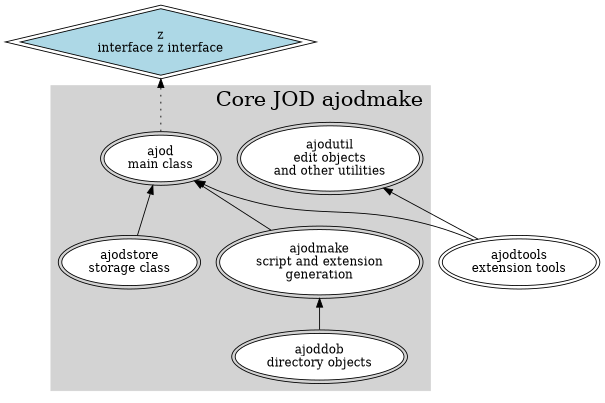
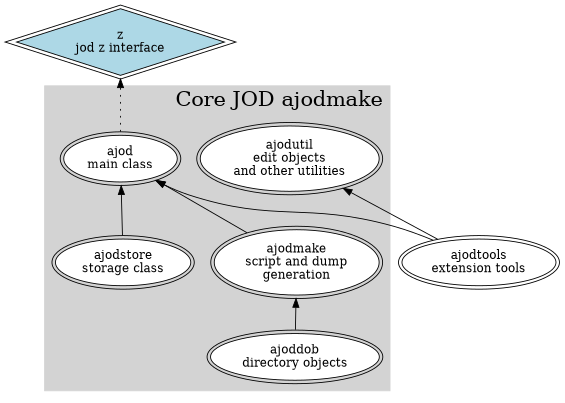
(161, 42) -> (120, 42)
(320, 262) -> (297, 262)
